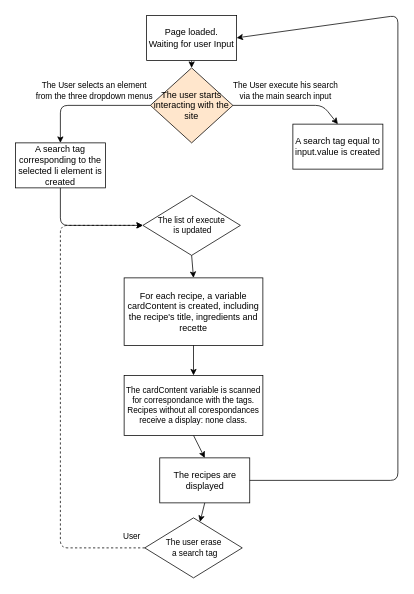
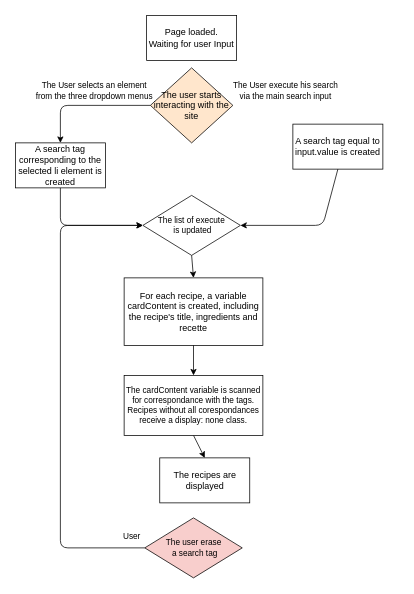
(321, 26) -> none
(192, 62) -> none
(284, 105) -> none
none -> (310, 225)
(60, 426) -> (60, 426)
(203, 510) -> none
(194, 548) -> (194, 548)
